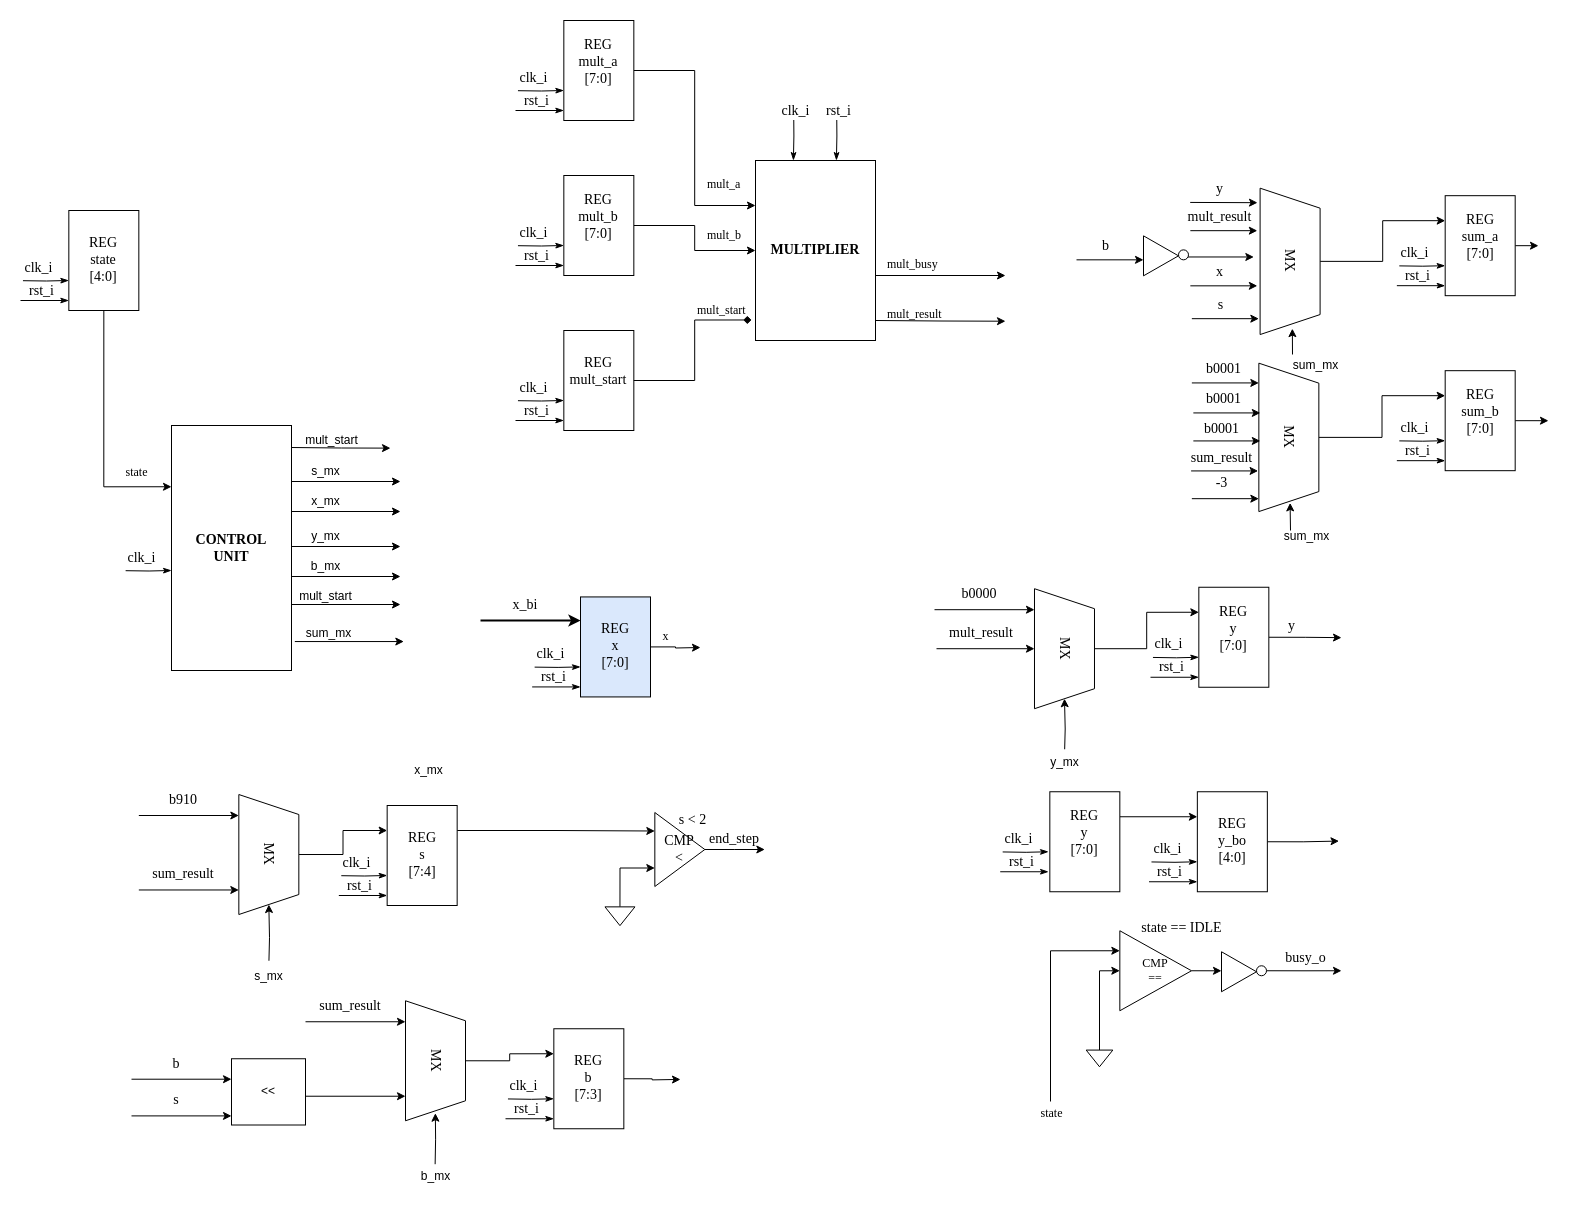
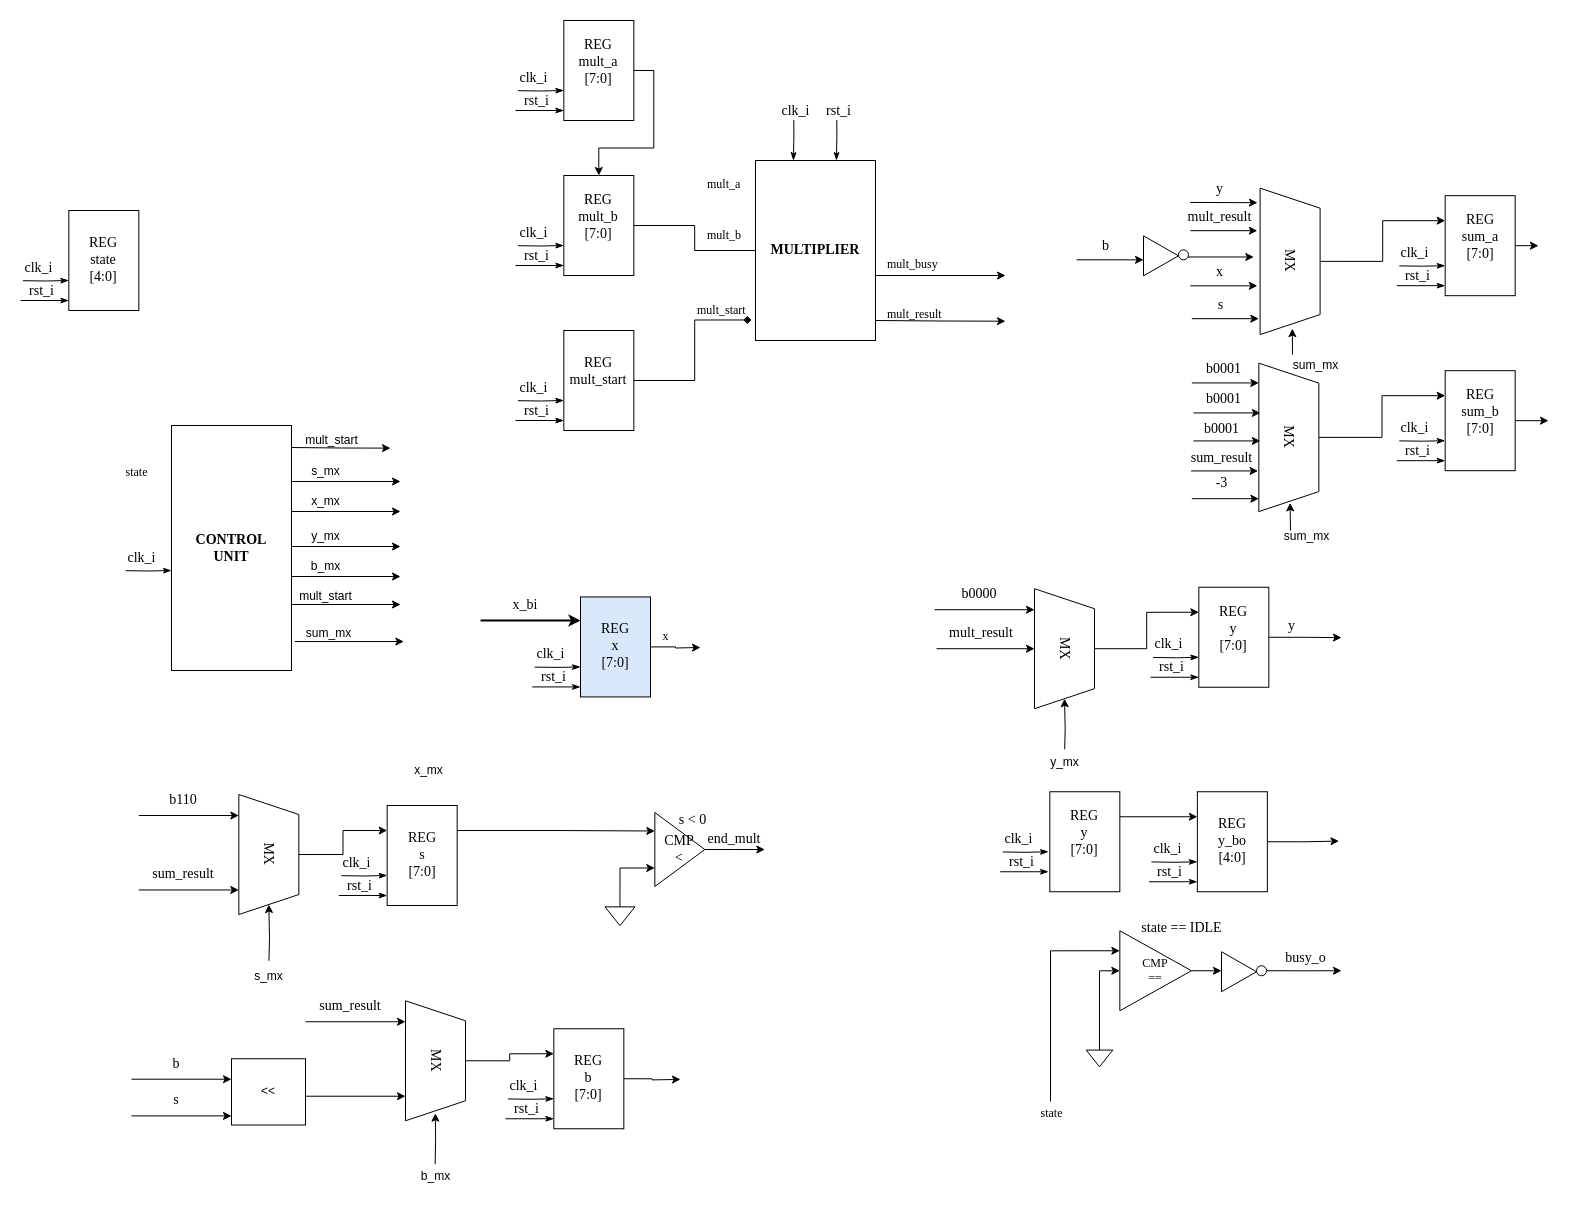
(695, 144) -> (654, 146)
(747, 251) -> (750, 251)
(104, 429) -> none
(184, 801) -> (184, 801)
(693, 821) -> (693, 821)
(735, 840) -> (735, 840)
(423, 856) -> (423, 856)
(589, 1079) -> (589, 1079)
